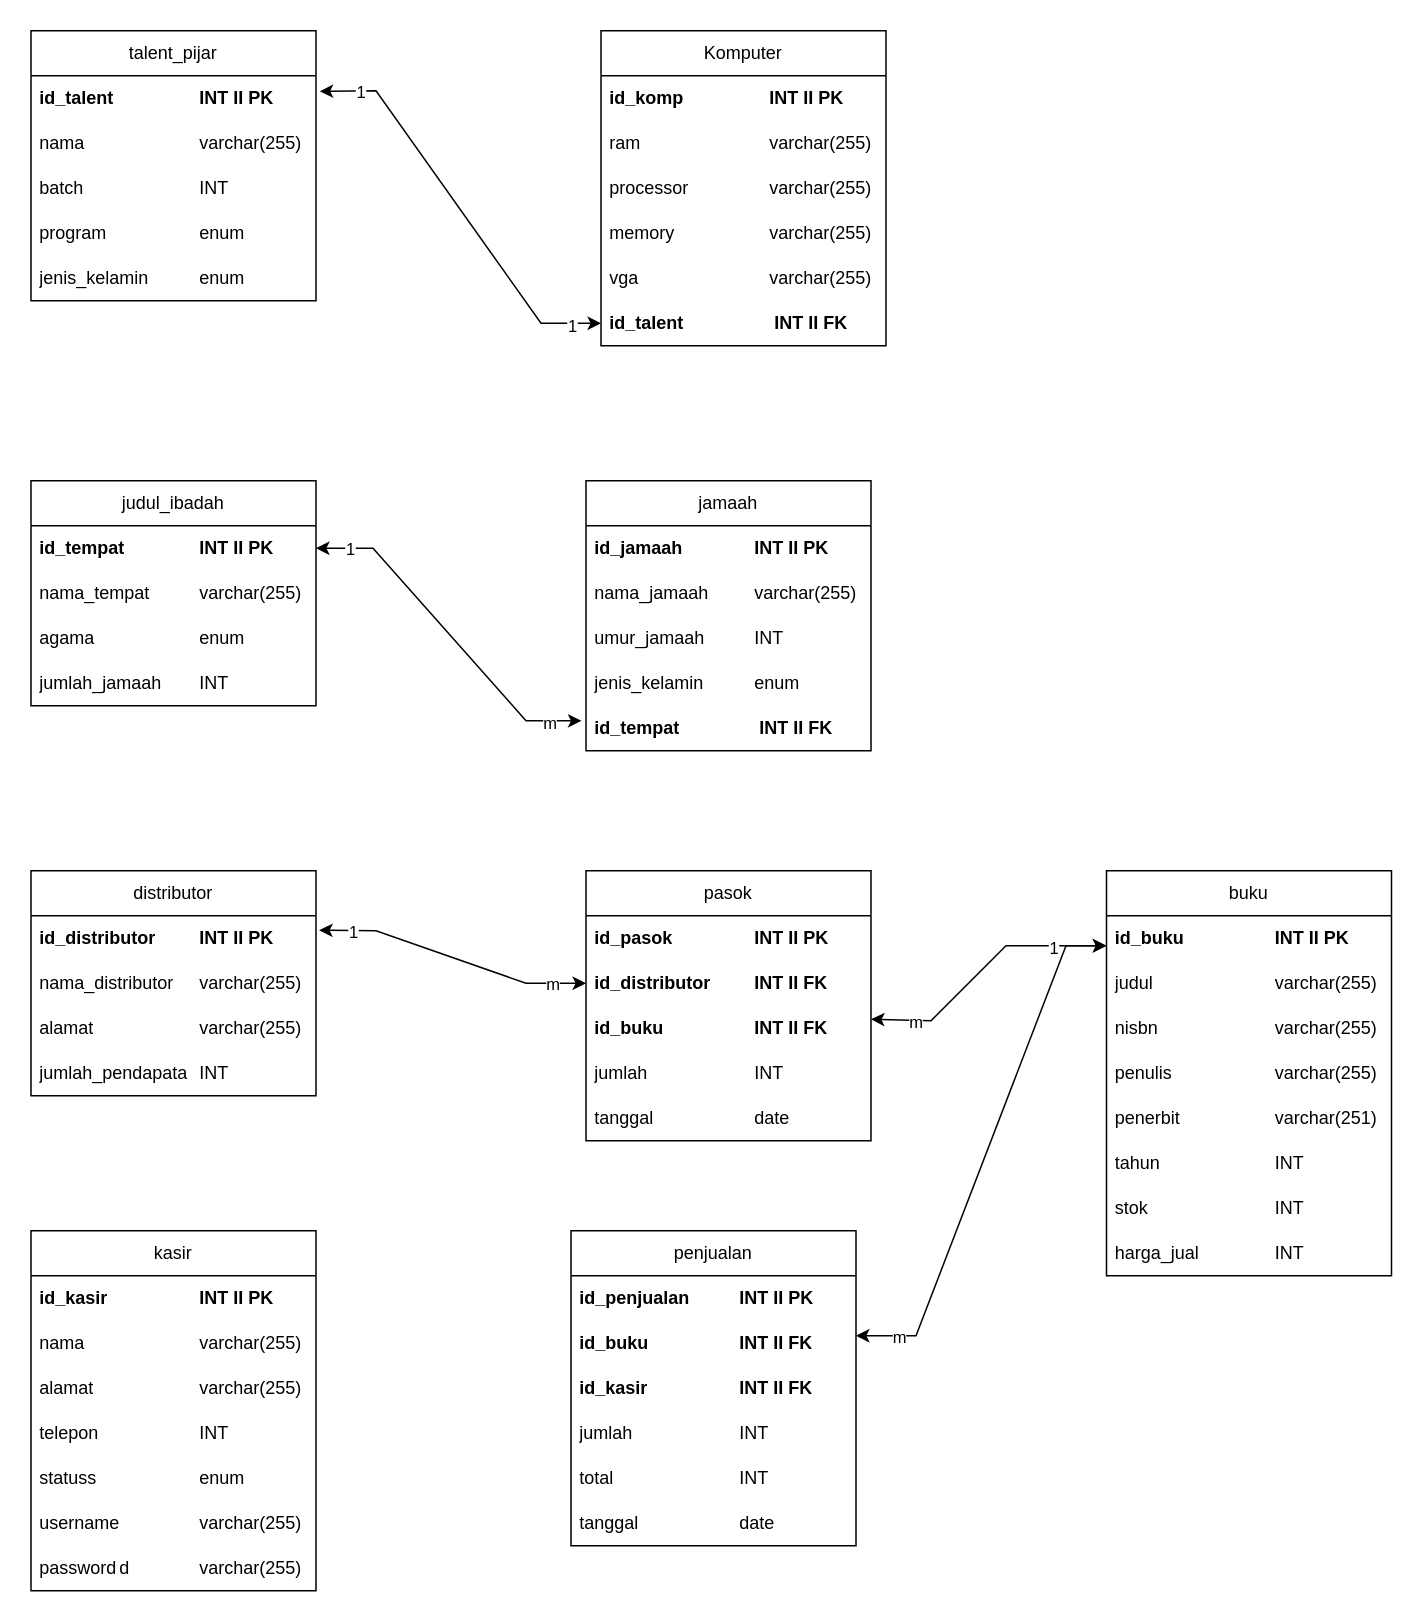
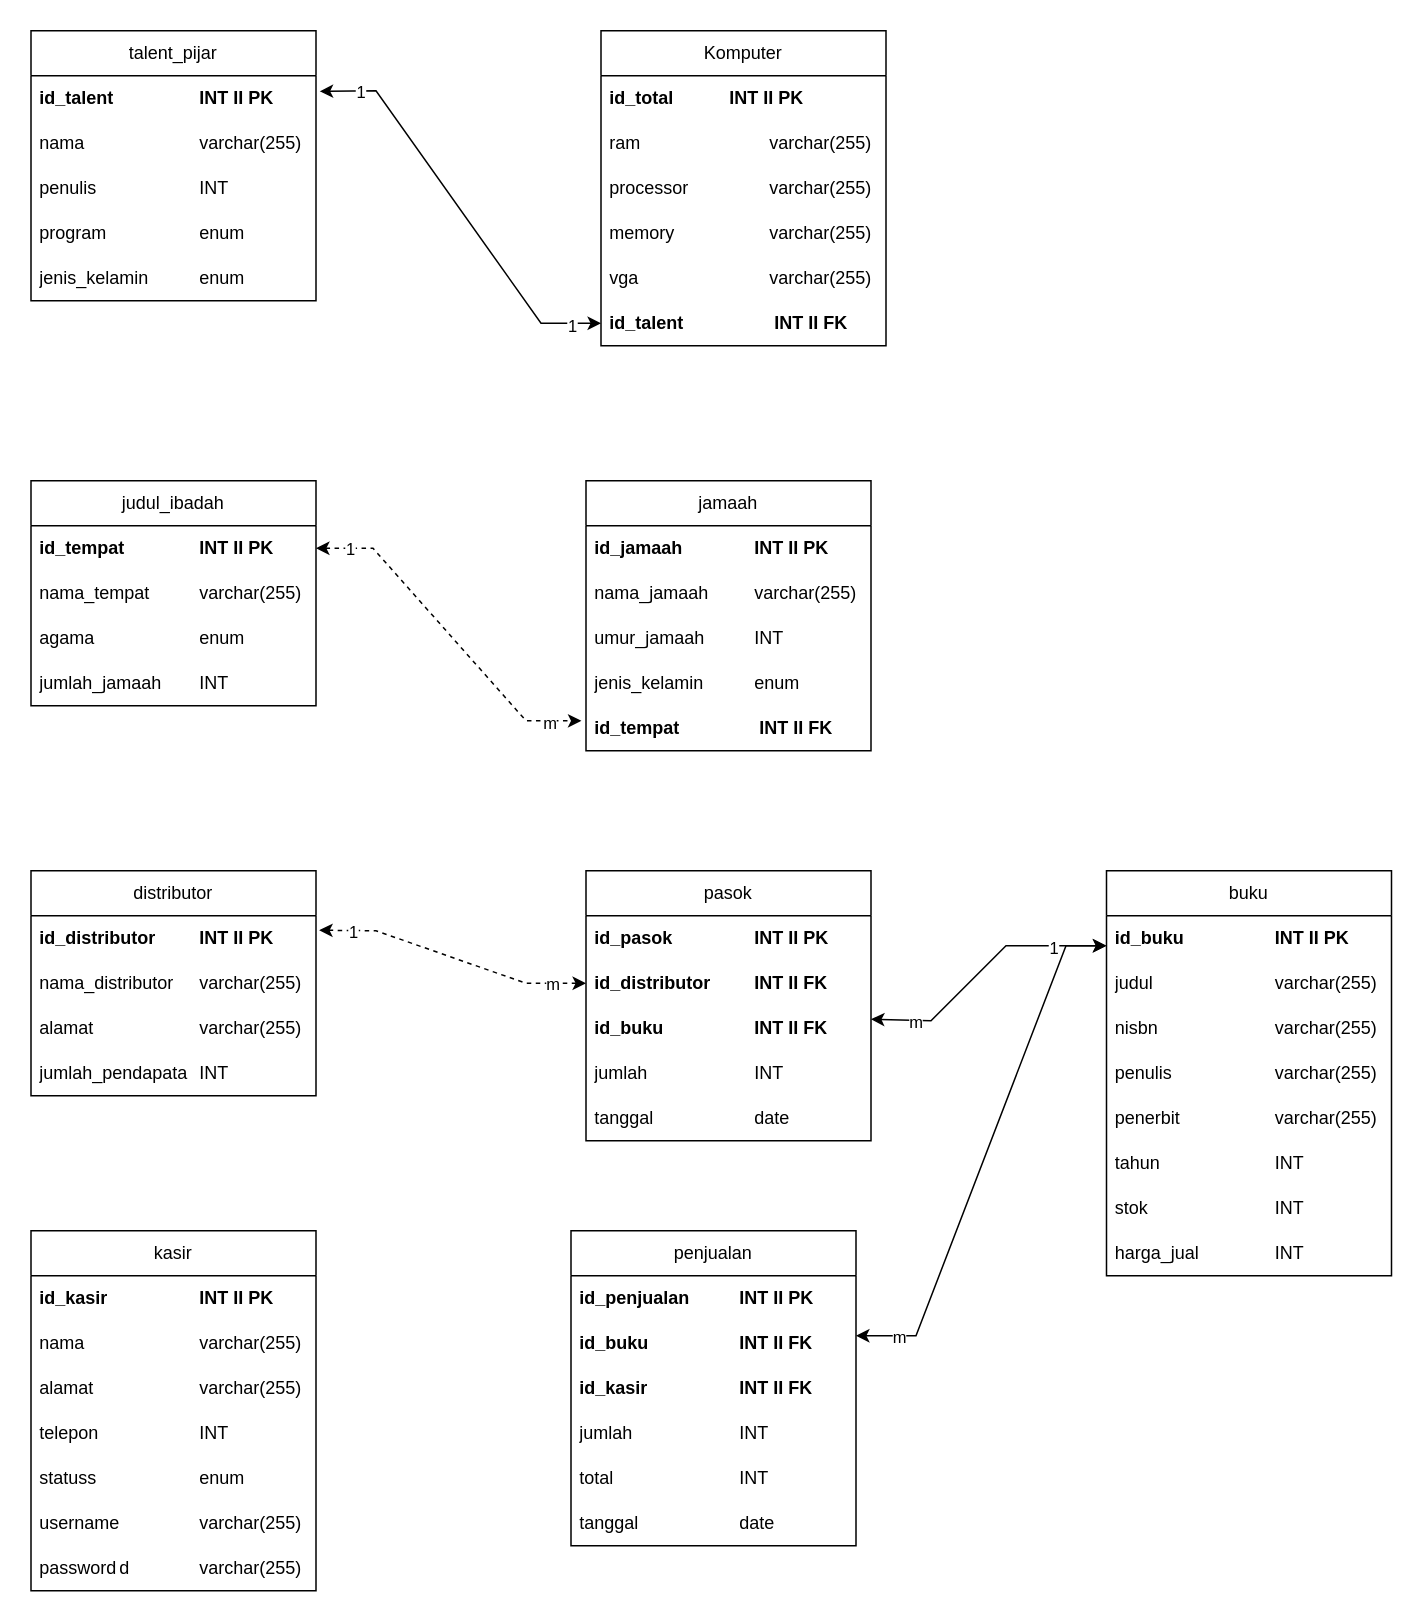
(698, 98) -> (701, 98)
(95, 188) -> (101, 188)
(449, 635) -> (449, 635)
(452, 957) -> (452, 957)
(1234, 1118) -> (1234, 1118)
